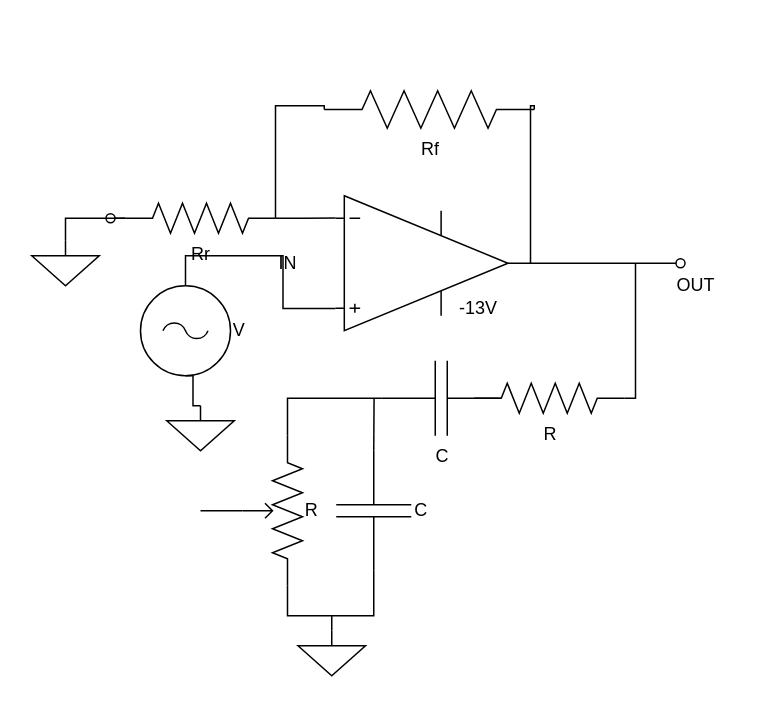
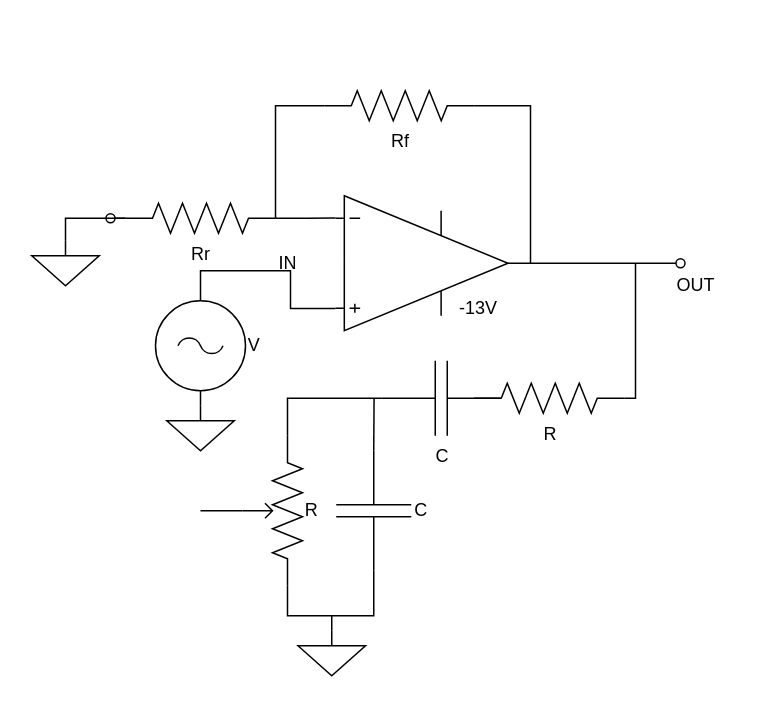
(429, 110) -> (399, 106)
(185, 331) -> (200, 346)
